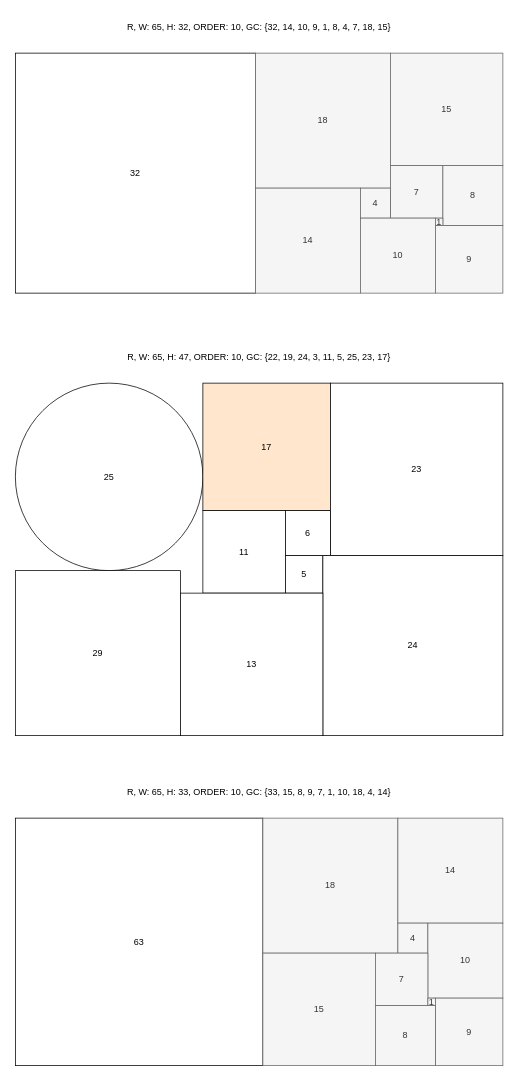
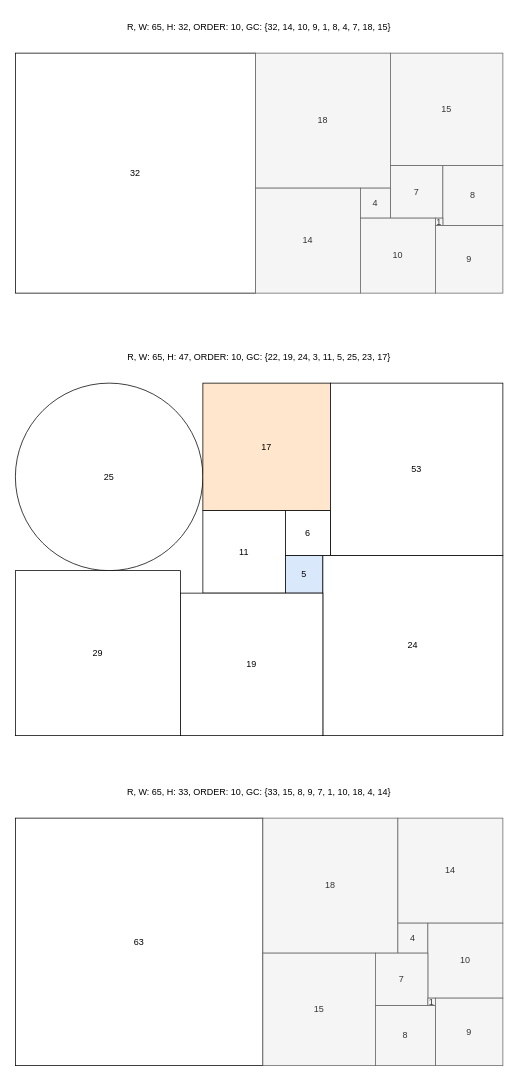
(417, 469) -> (417, 469)
(304, 574) -> (304, 574)
(252, 664) -> (252, 664)
